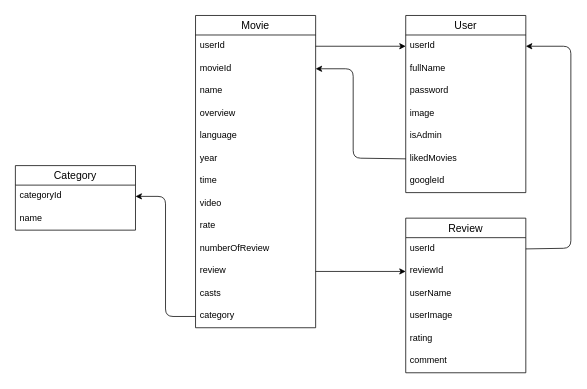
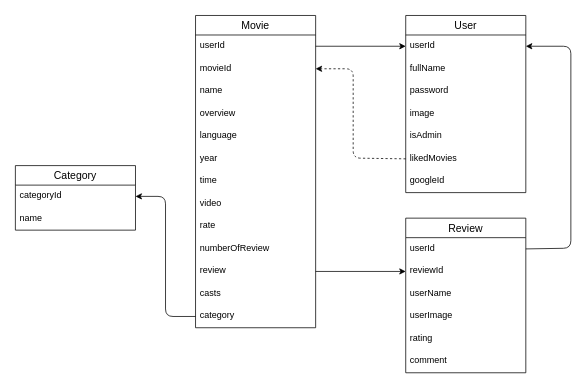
(353, 122) -> (353, 122)
